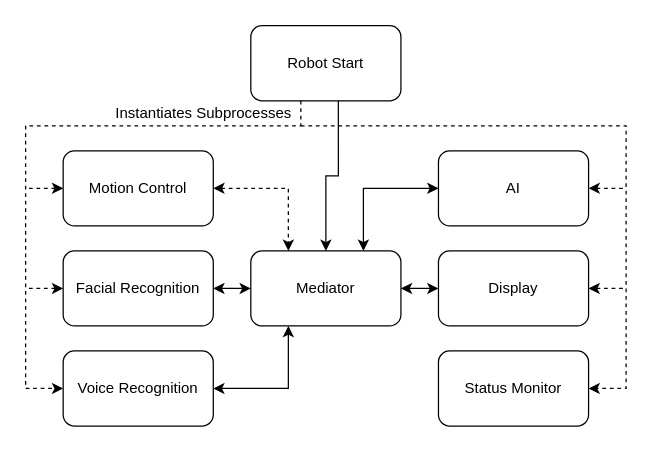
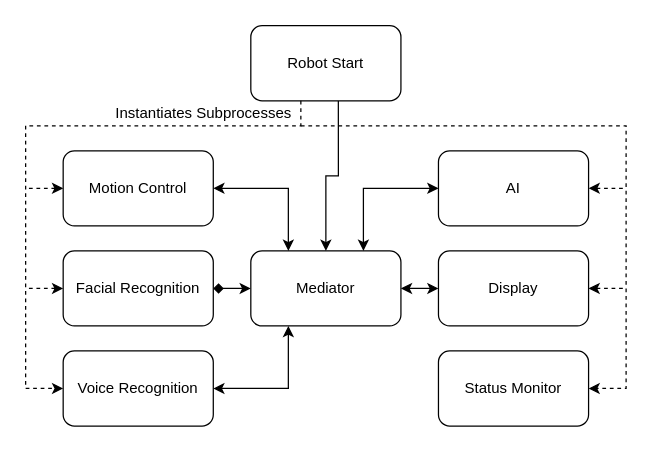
(282, 188) -> (282, 188)
(223, 288) -> (224, 288)
